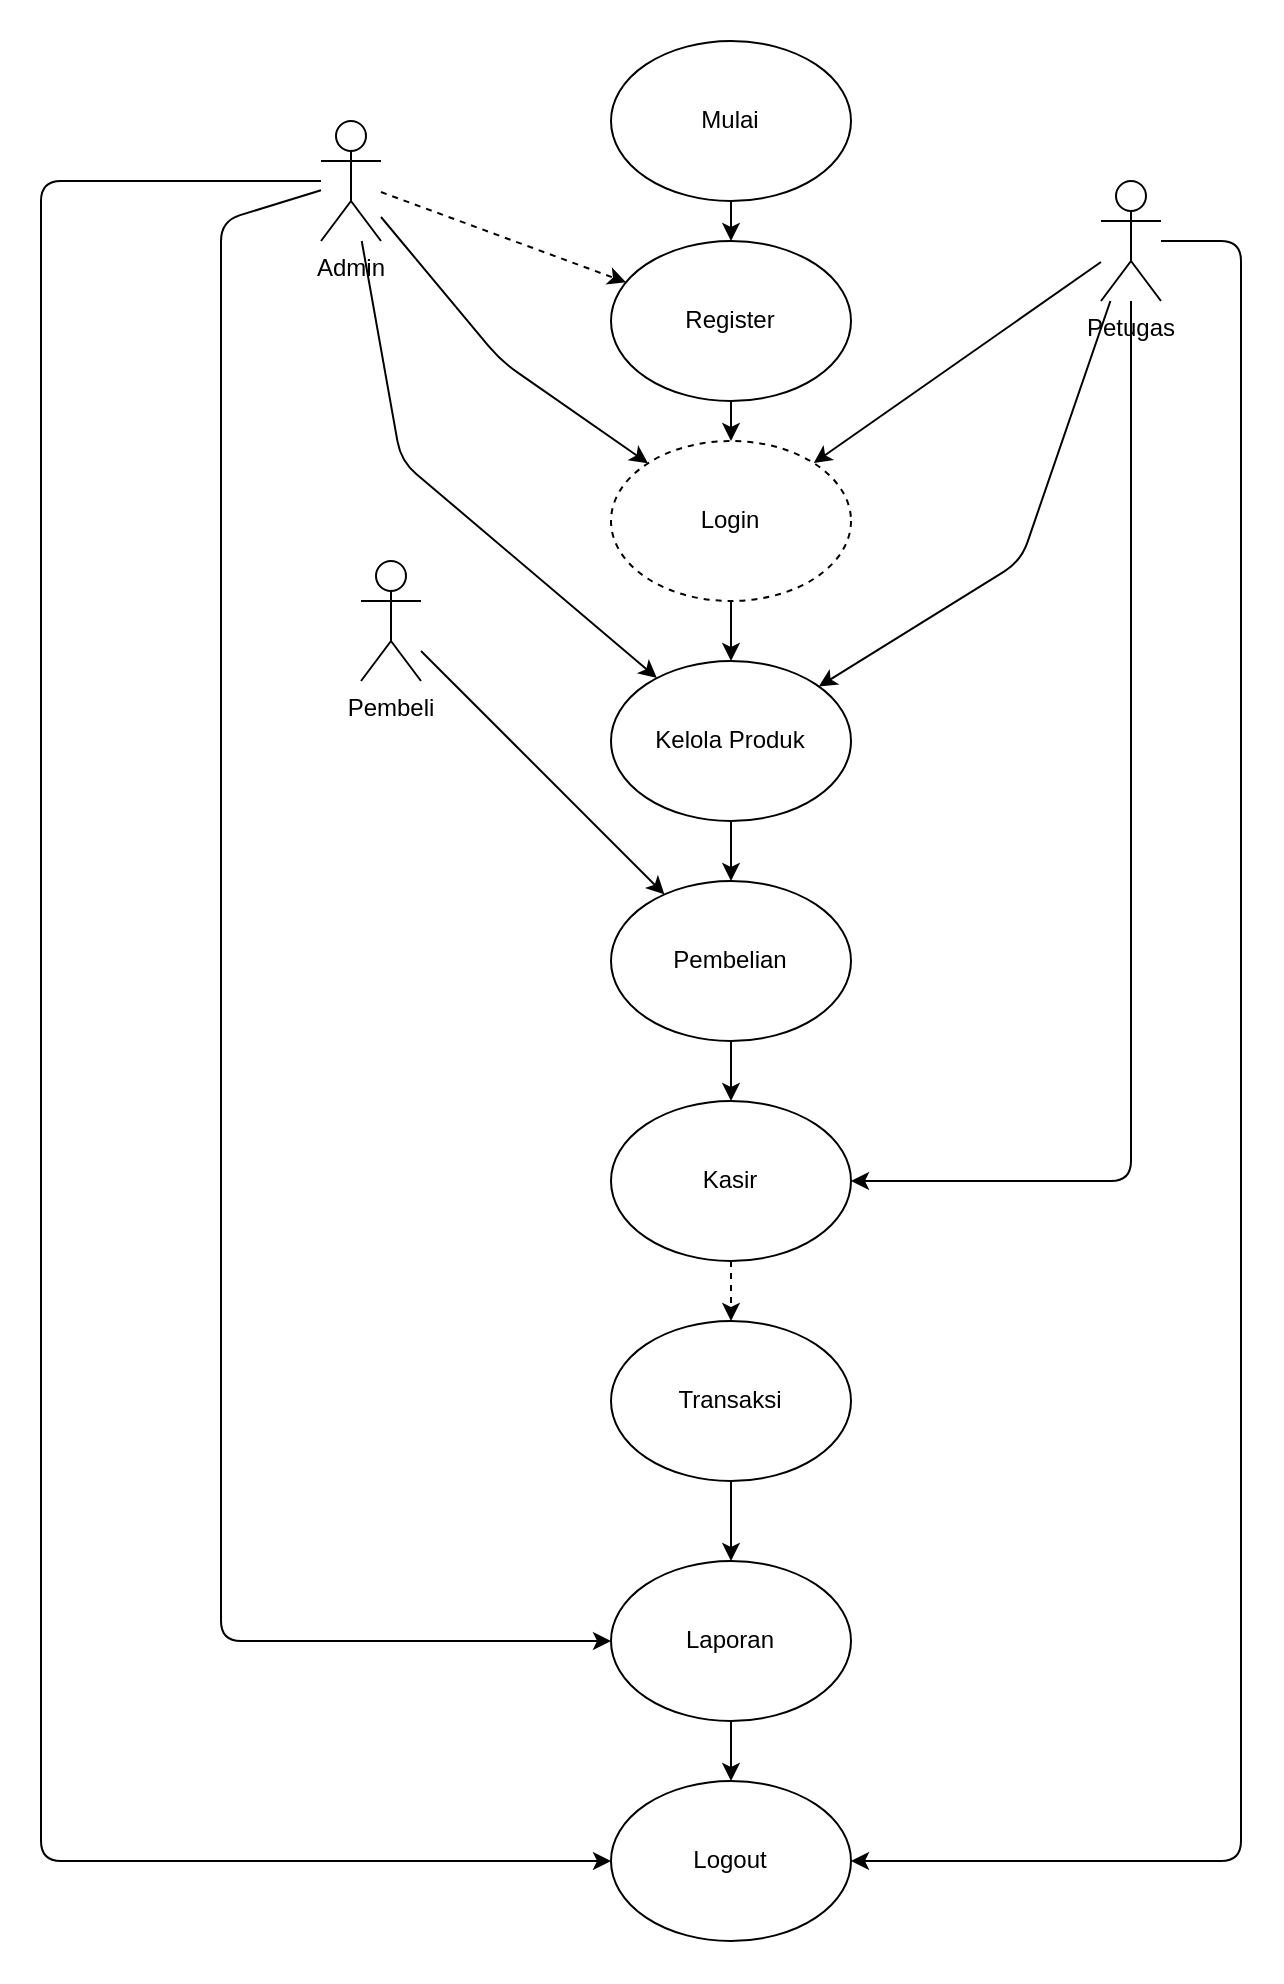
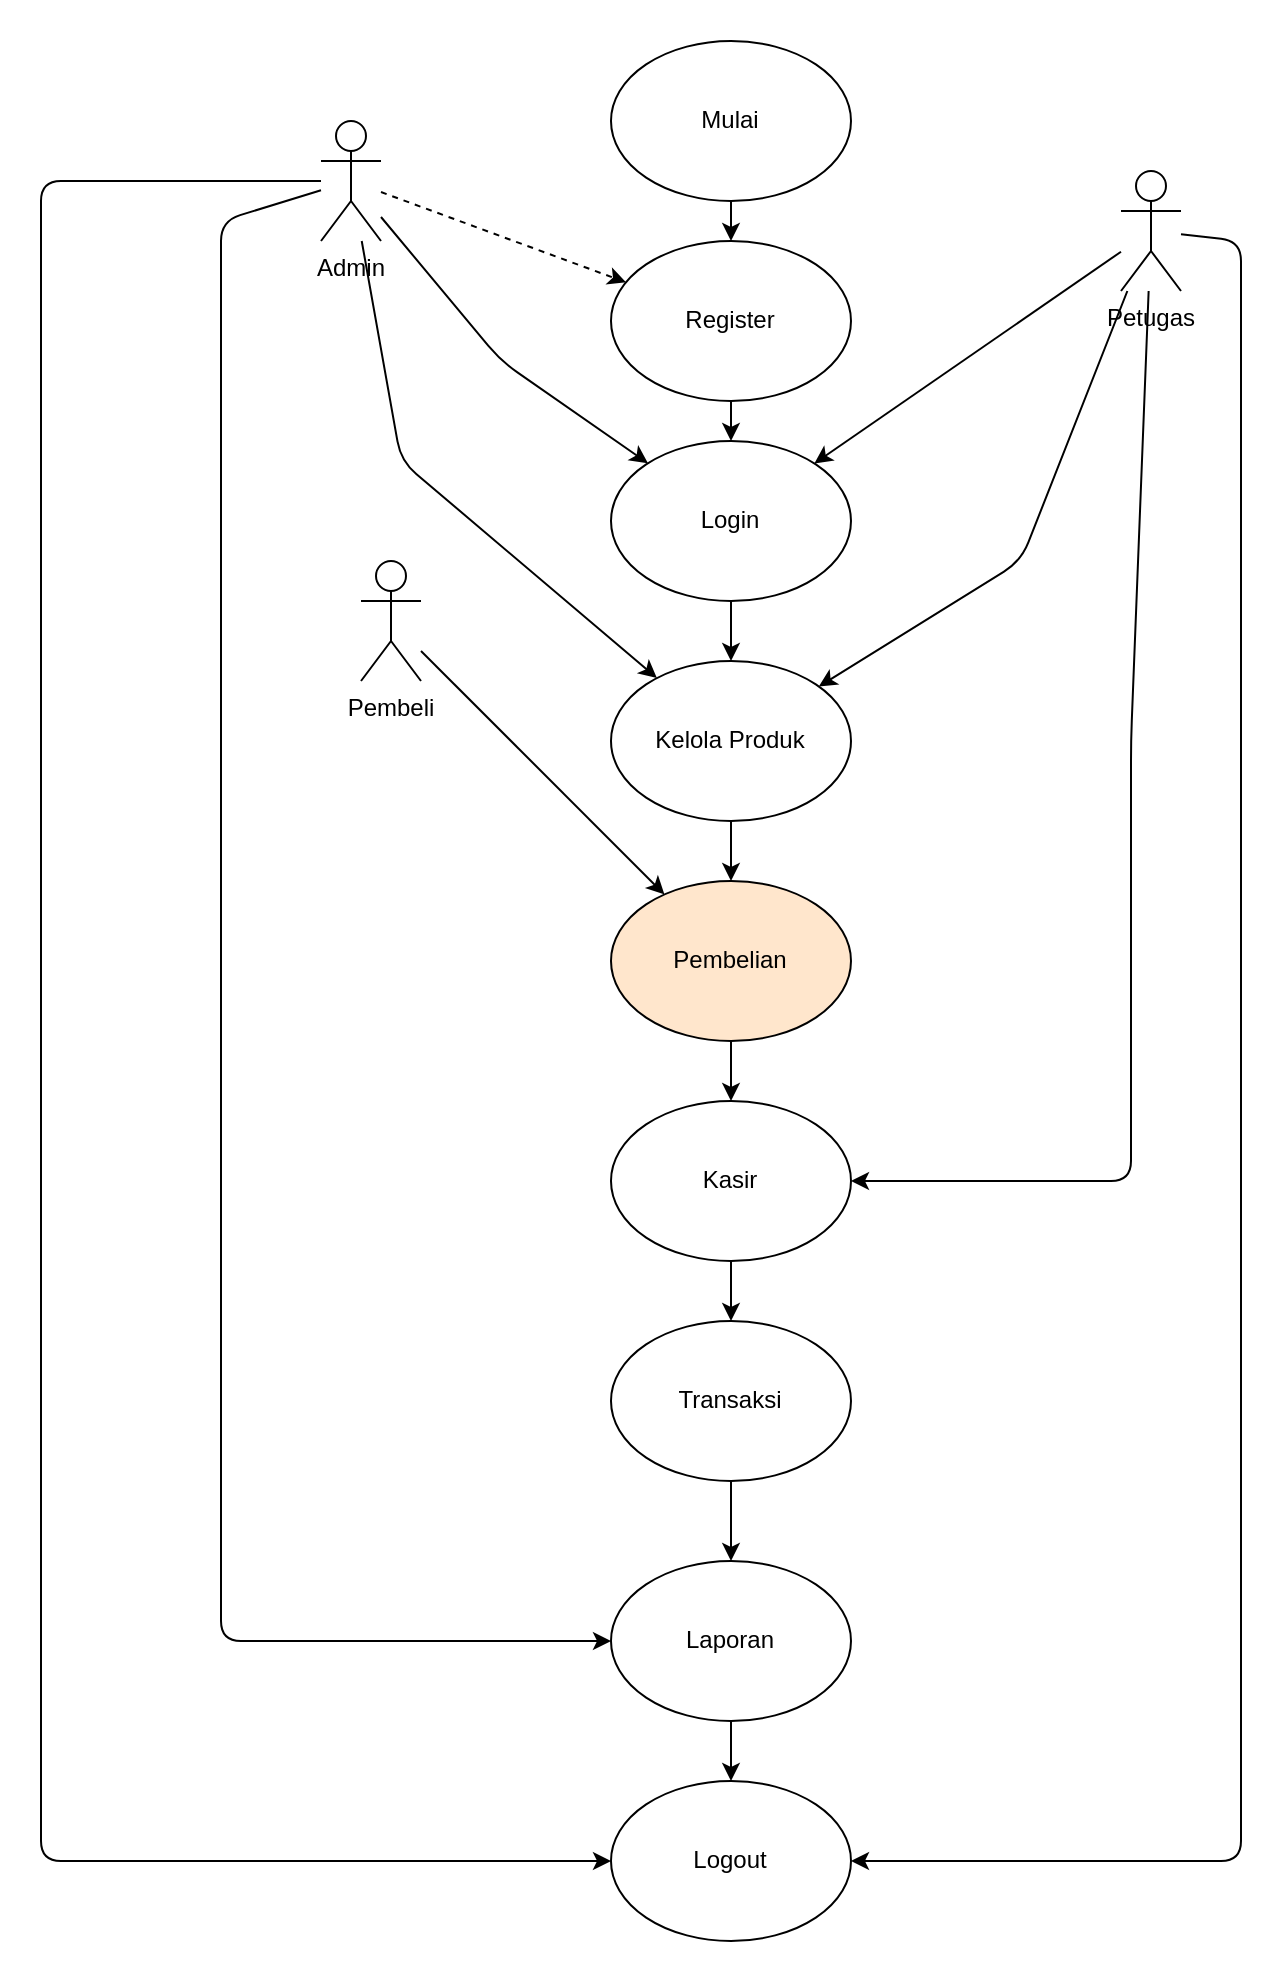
(1131, 241) -> (1151, 231)
(731, 521) -> (731, 521)
(731, 961) -> (731, 961)
(731, 1286) -> (731, 1286)
